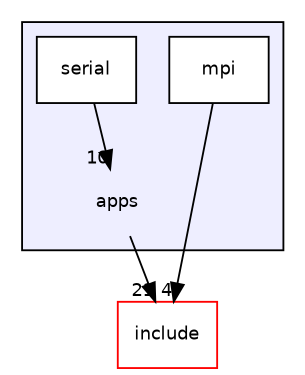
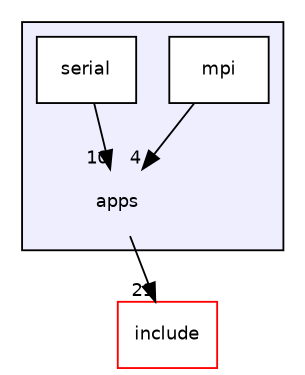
(195, 193) -> (174, 129)
